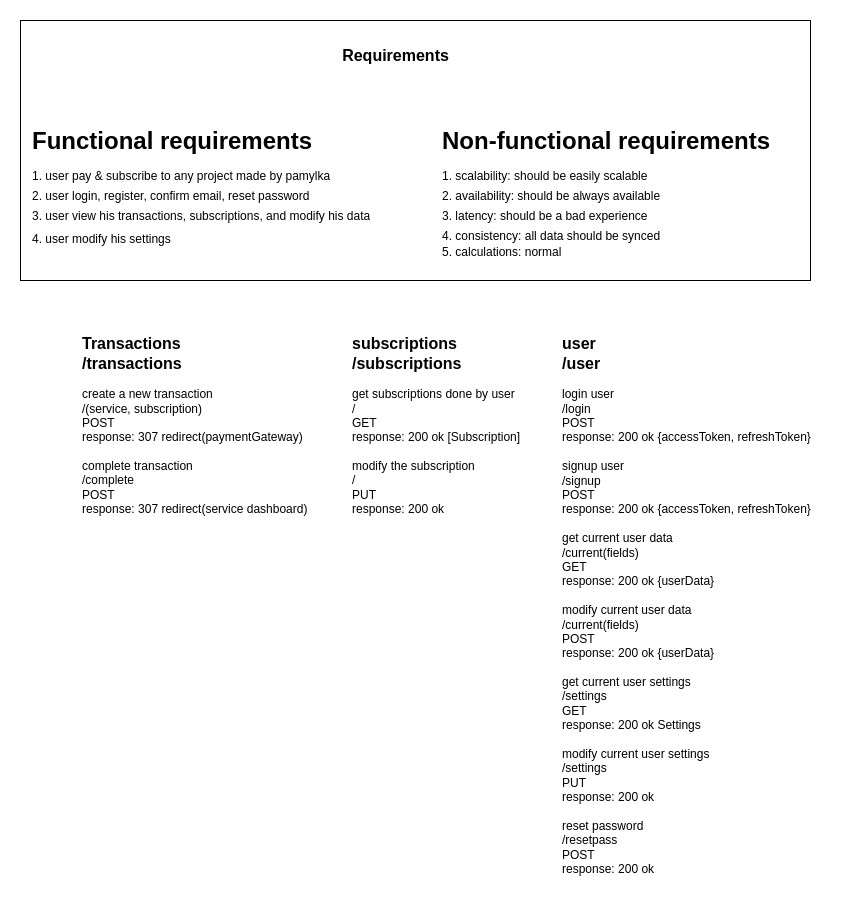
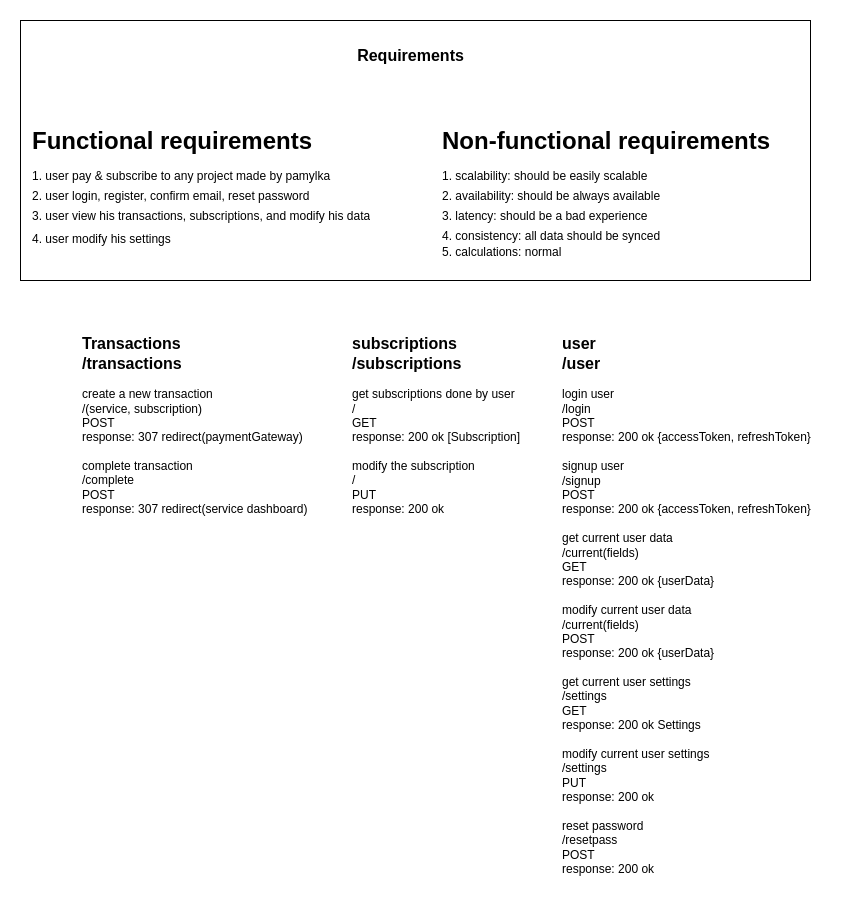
(396, 56) -> (411, 56)
